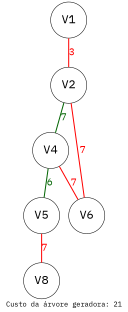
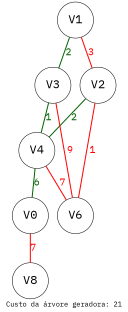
none -> (53, 85)
(64, 118) -> (74, 118)
(83, 150) -> (93, 150)
(42, 216) -> (30, 216)
